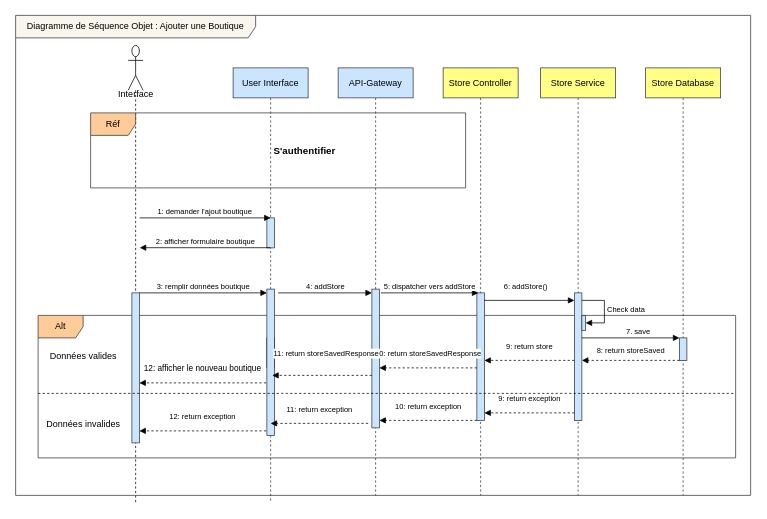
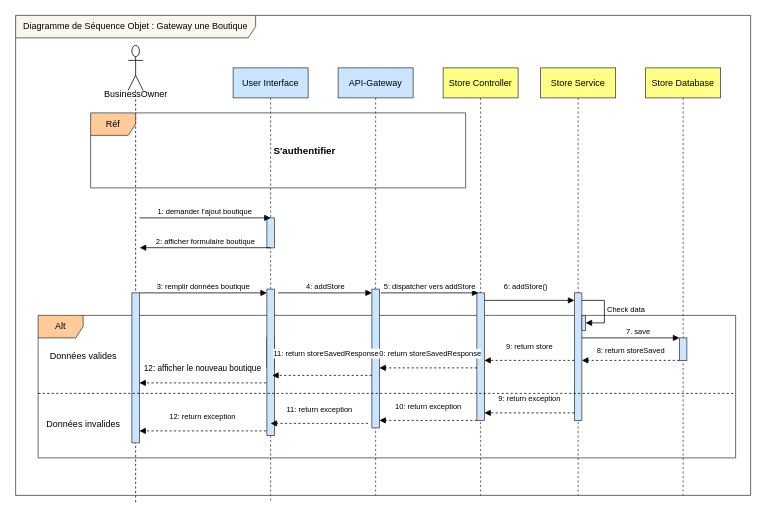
(135, 27) -> (135, 27)
(136, 94) -> (136, 94)
